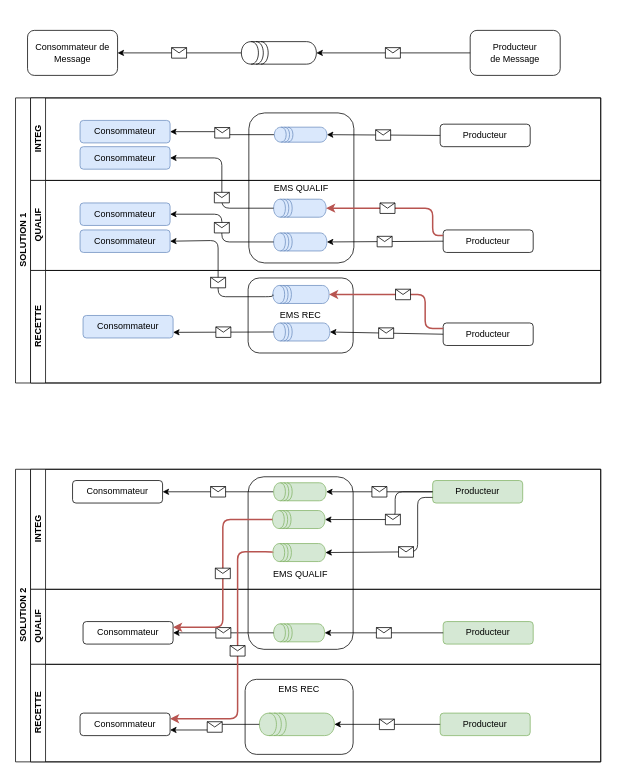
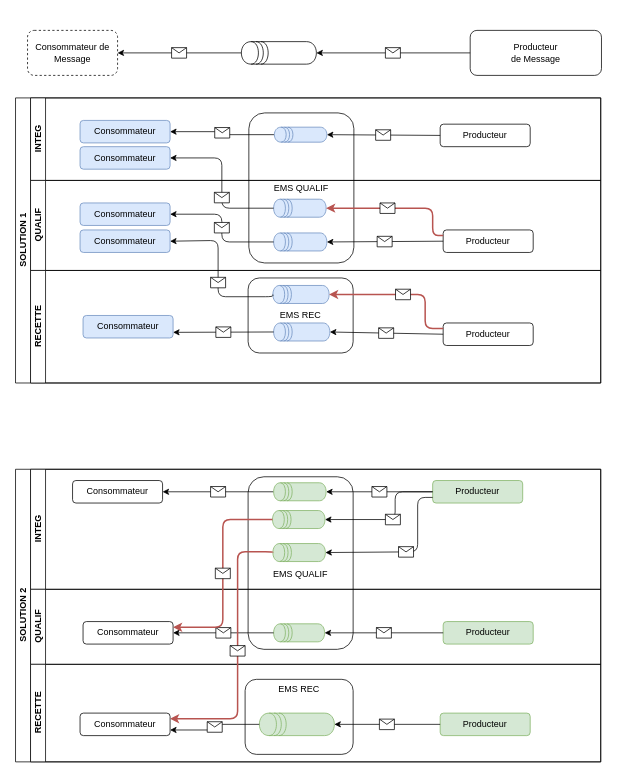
(72, 53) -> (72, 53)
(515, 53) -> (536, 53)
